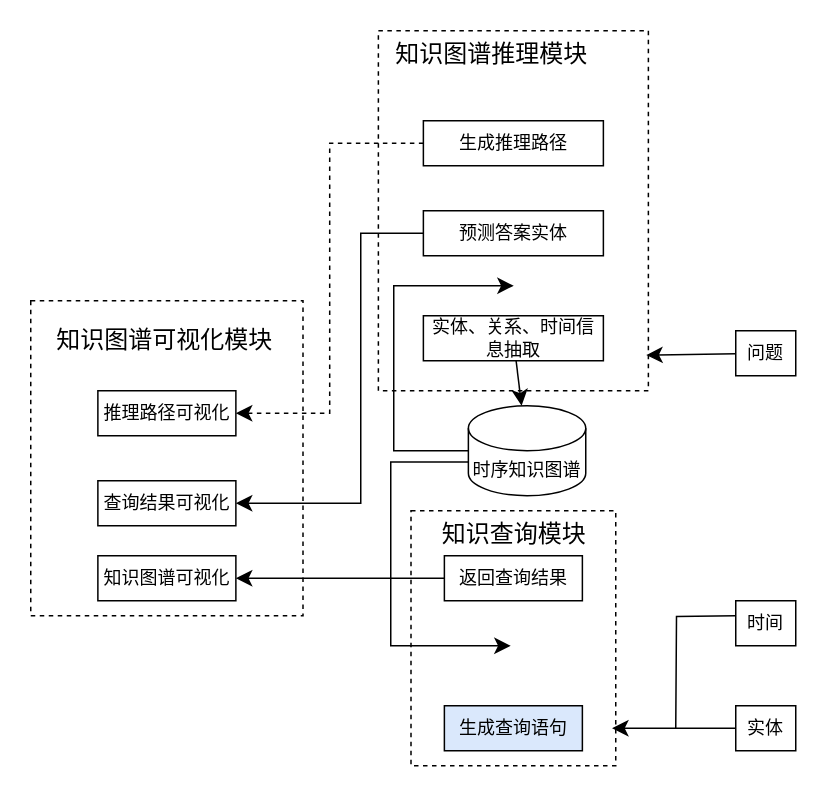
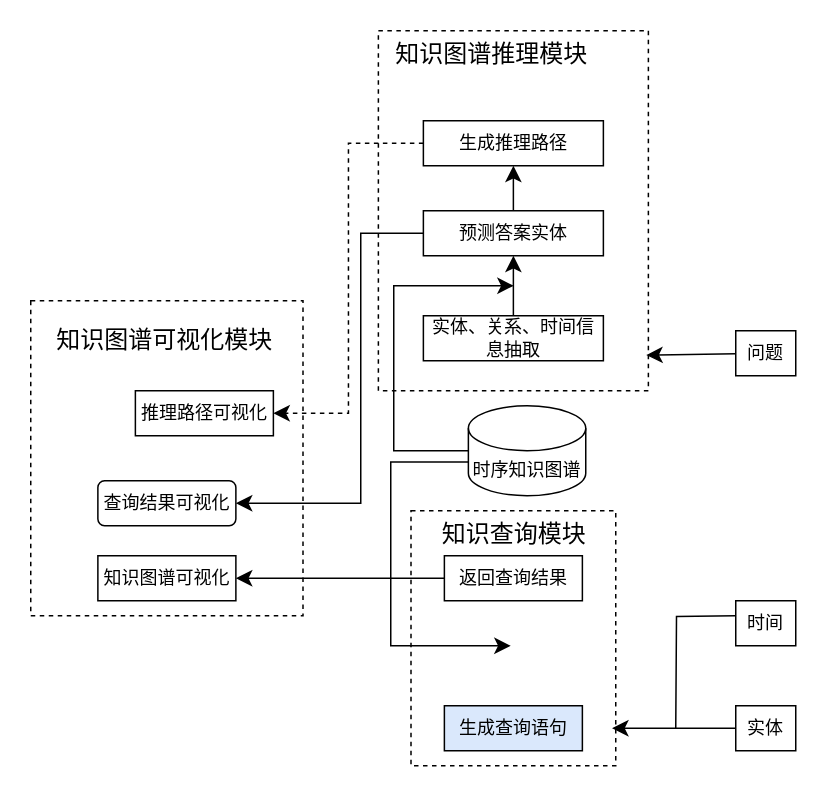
none -> (513, 194)
(518, 377) -> (513, 291)
(167, 413) -> (204, 413)
(167, 503) -> (167, 503)
